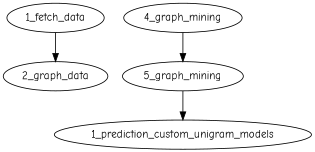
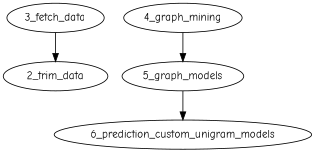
(56, 18) -> (56, 18)
(56, 76) -> (56, 76)
(183, 76) -> (183, 76)
(183, 135) -> (183, 135)
